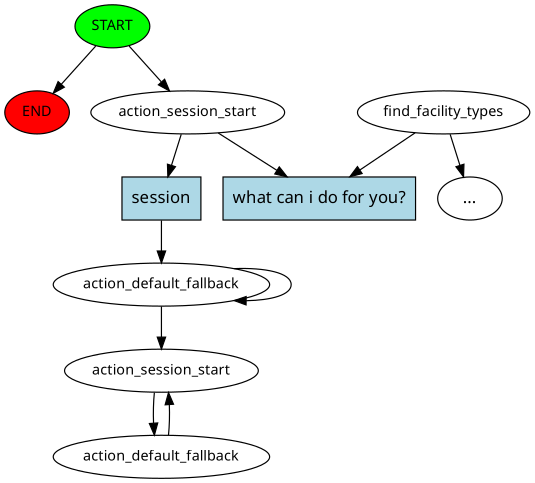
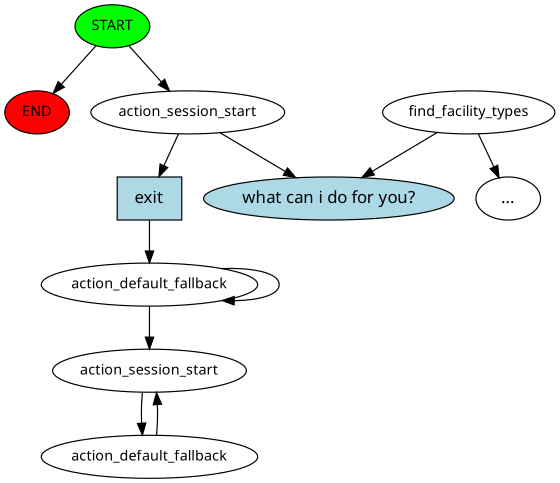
(161, 199) -> (149, 199)
(319, 199) -> (329, 199)
